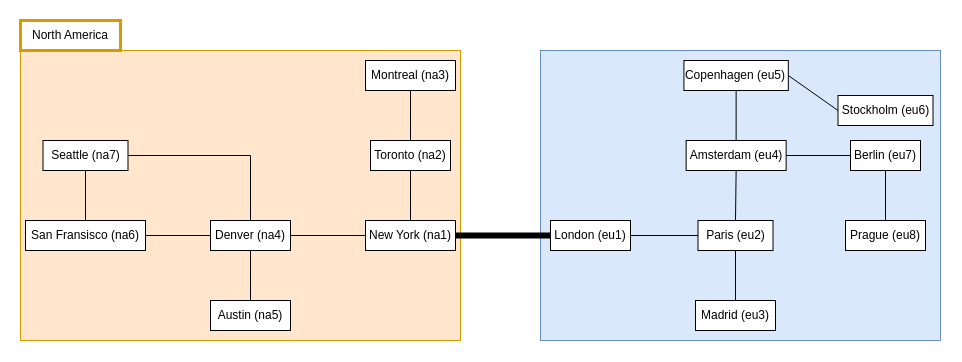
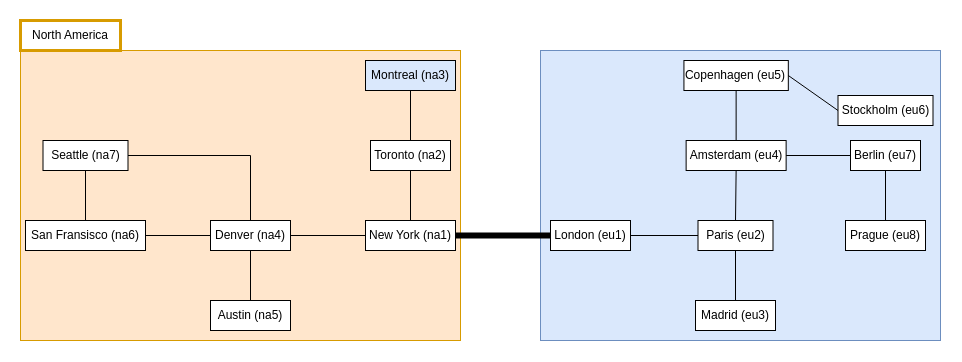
(411, 76) -> (411, 76)
